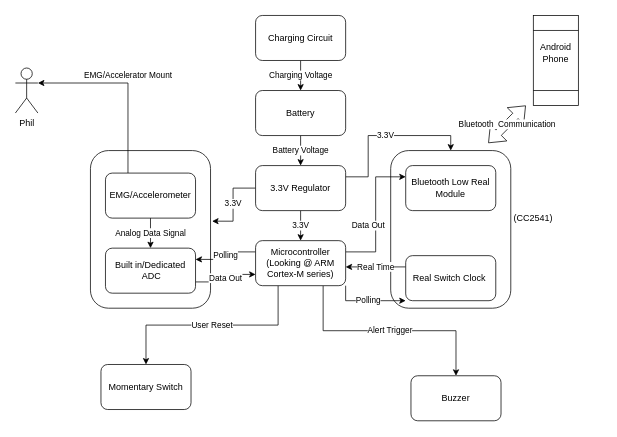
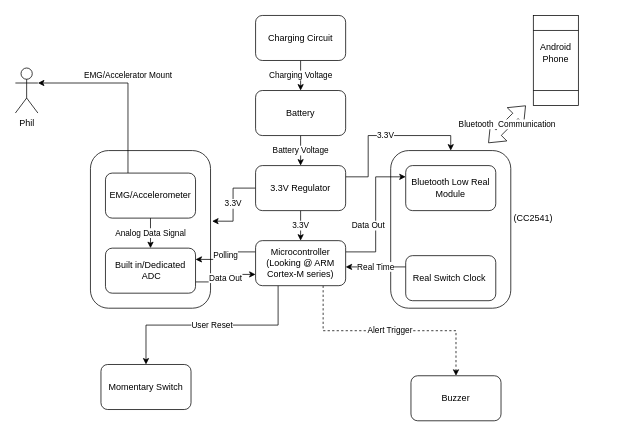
(365, 300) -> none
(324, 330) -> (324, 330)
